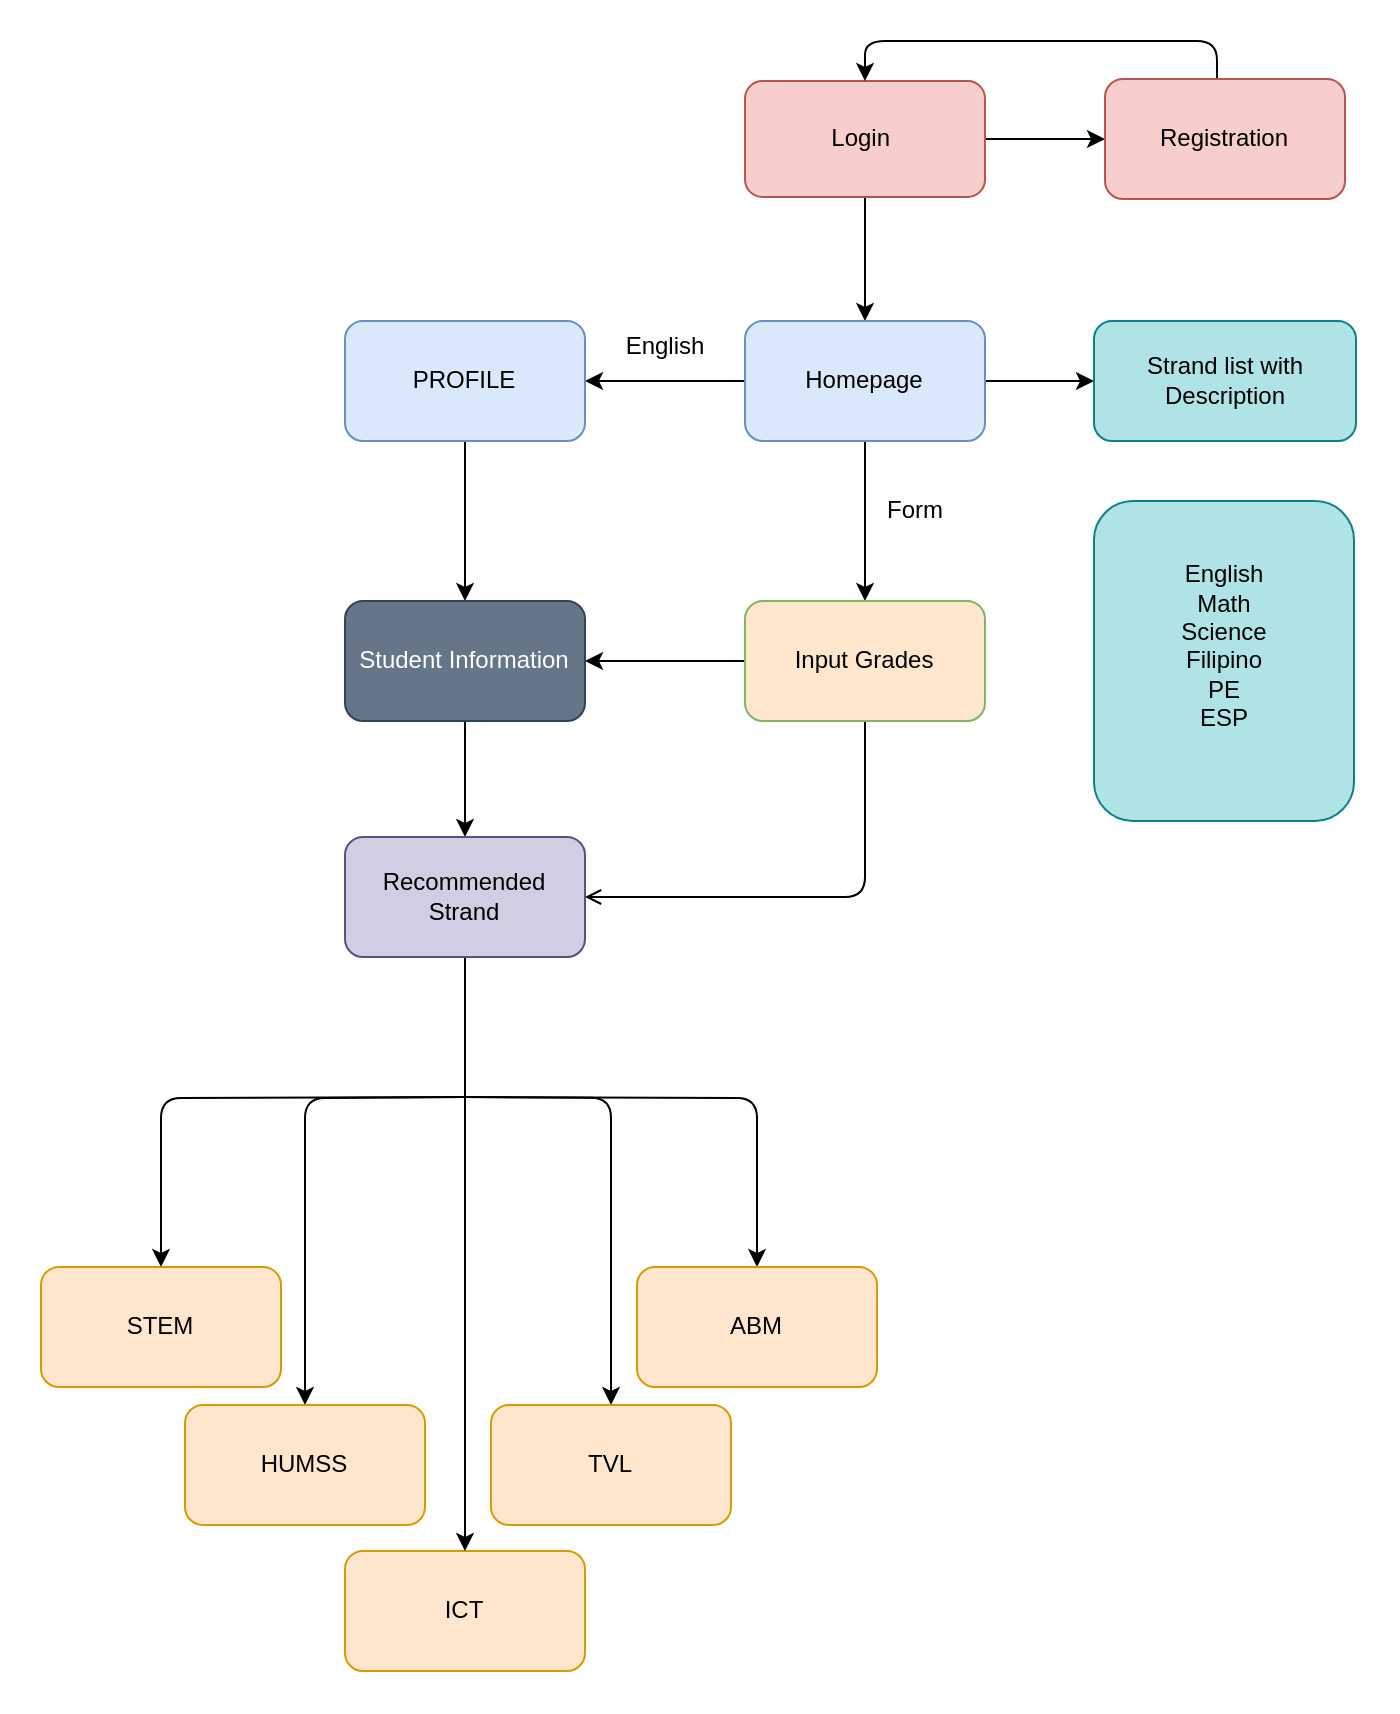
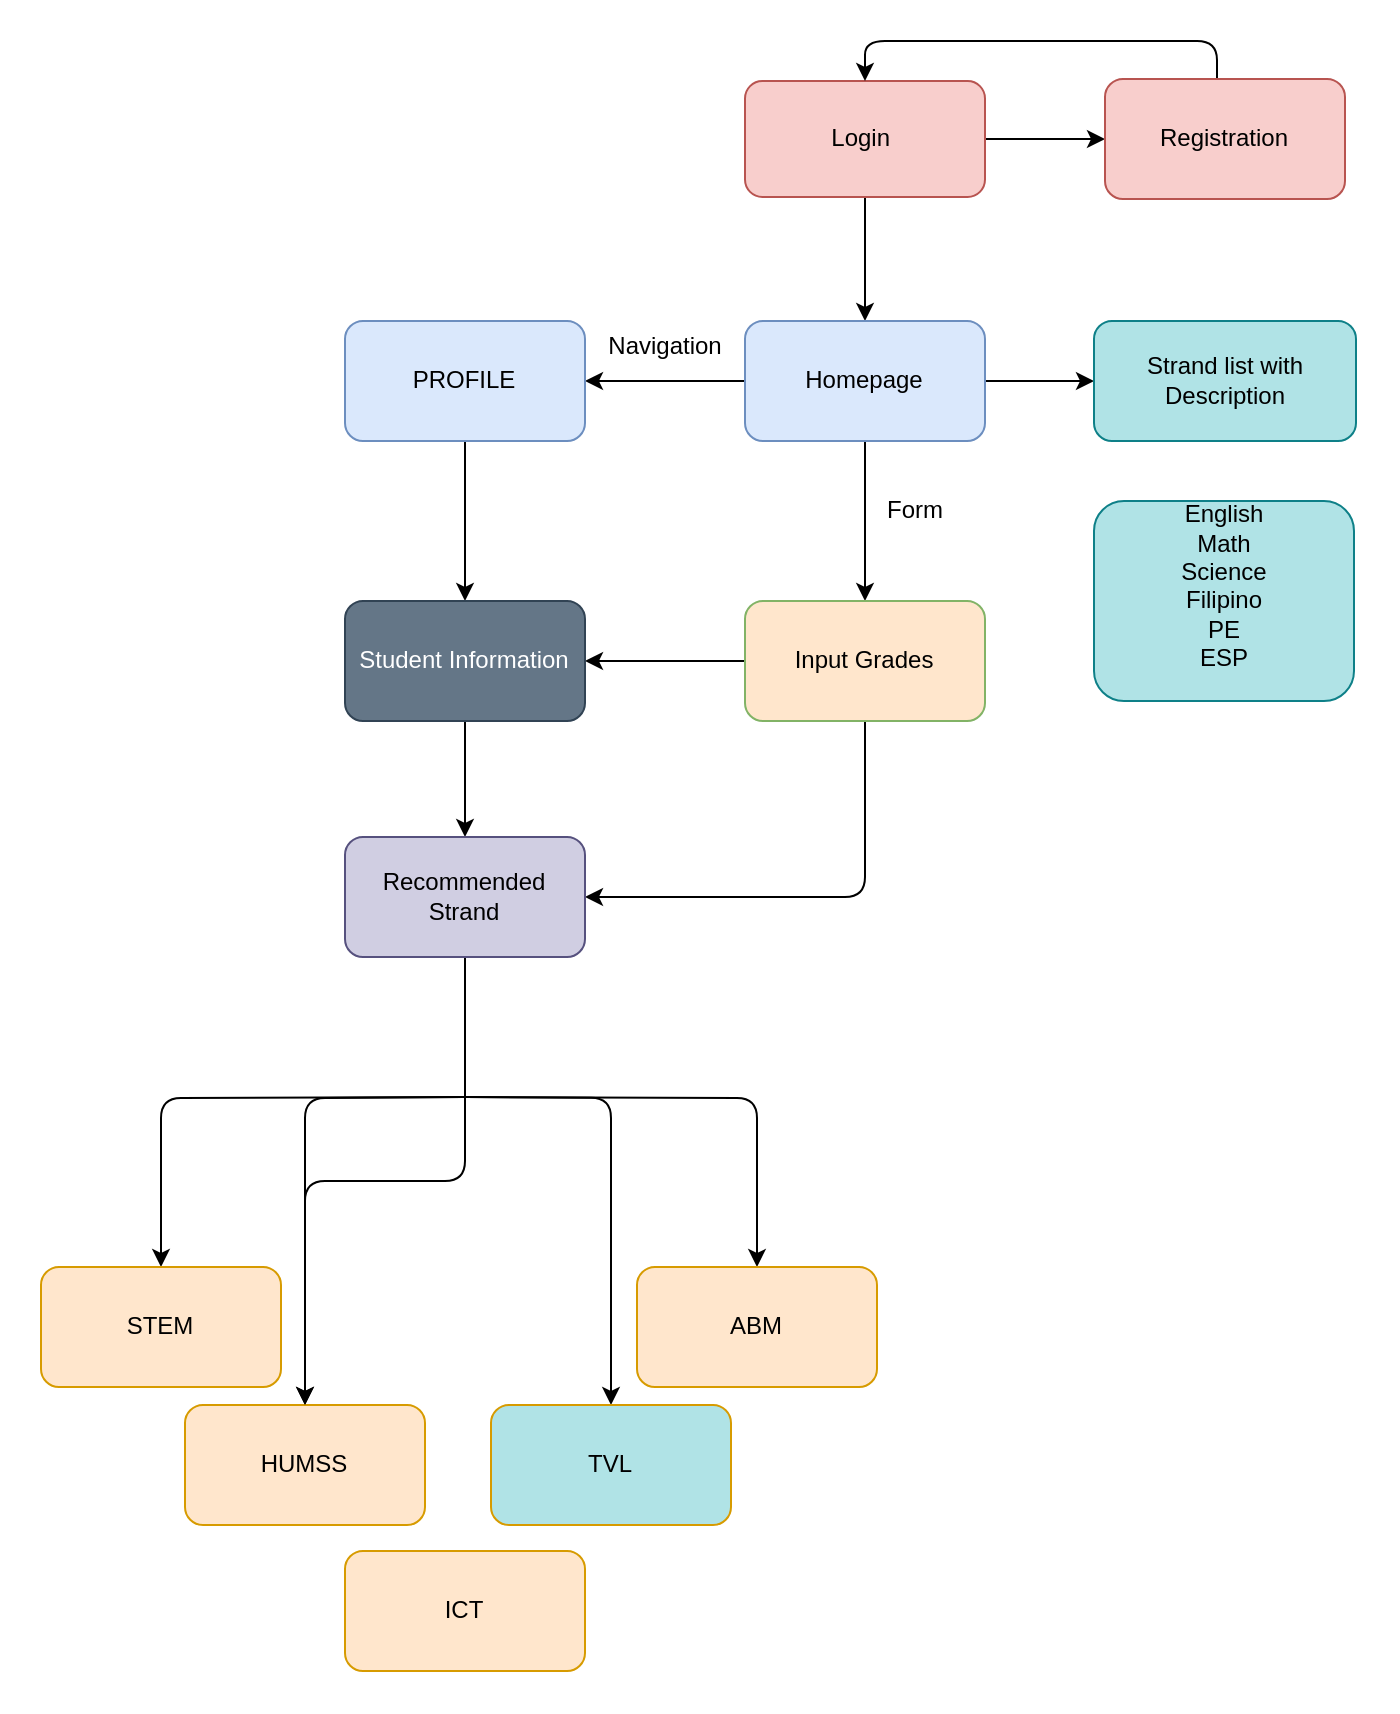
(666, 347) -> (666, 347)
(1224, 661) -> (1224, 601)
(596, 897) -> (600, 897)
(465, 1351) -> (390, 1181)
(611, 1465) -> (611, 1465)
